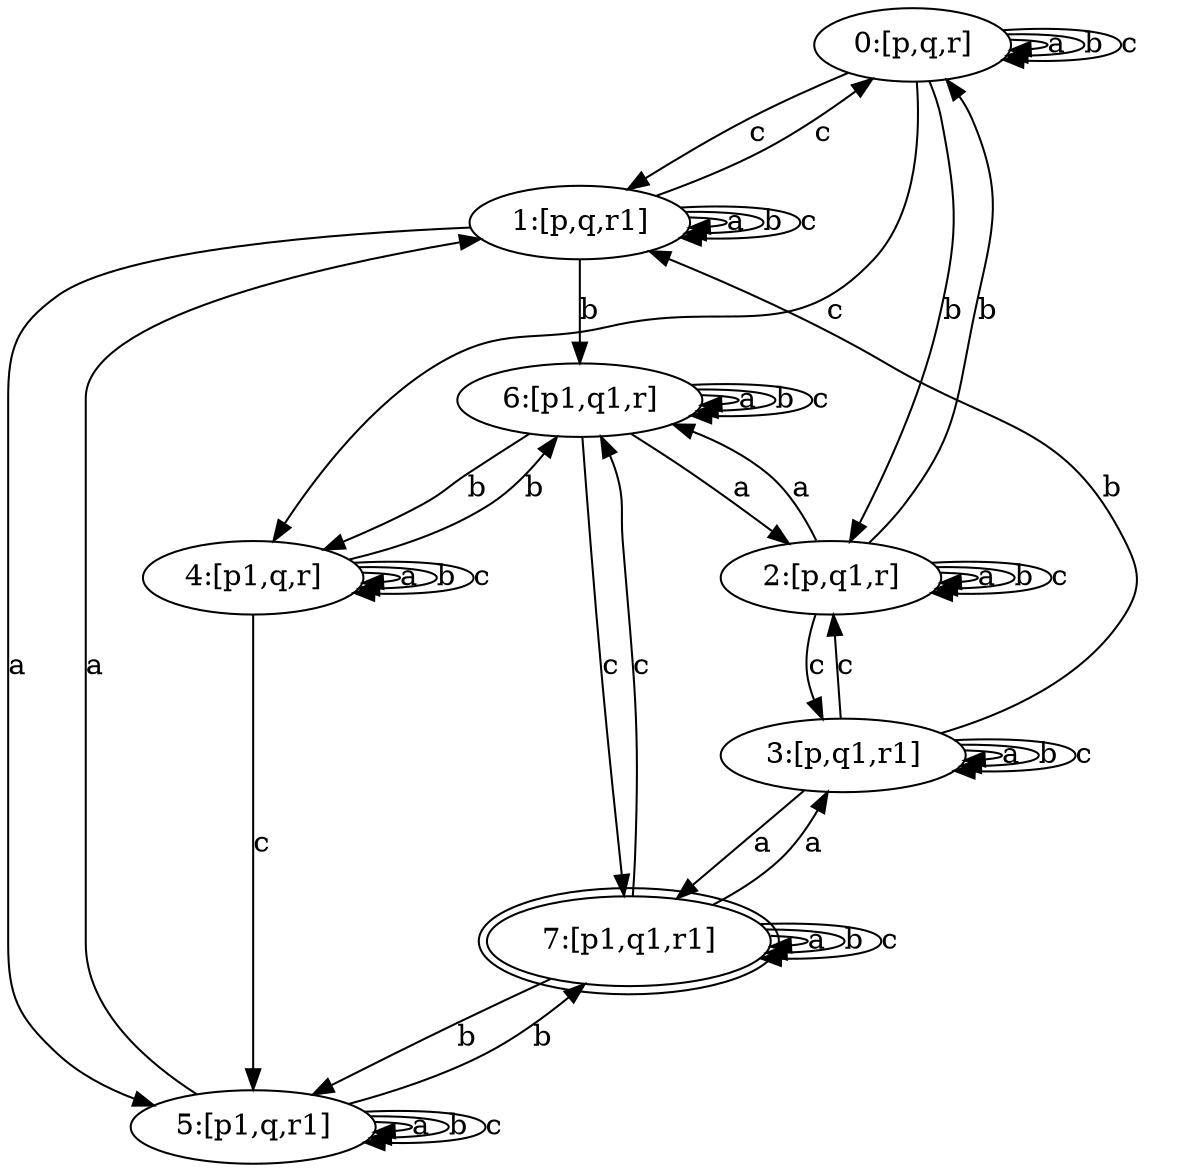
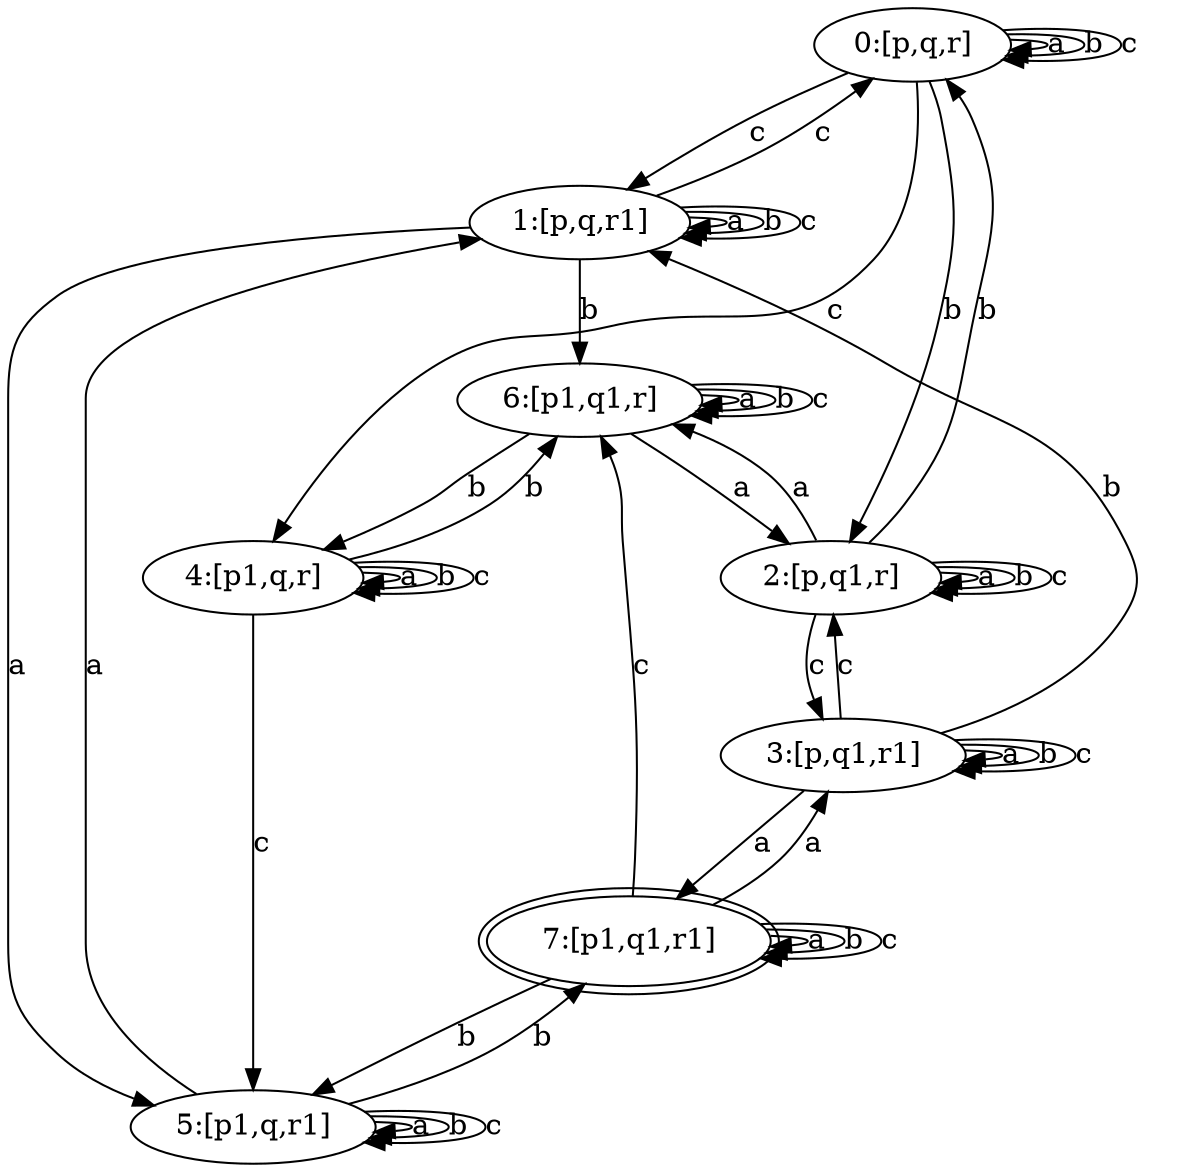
(600, 656) -> none
